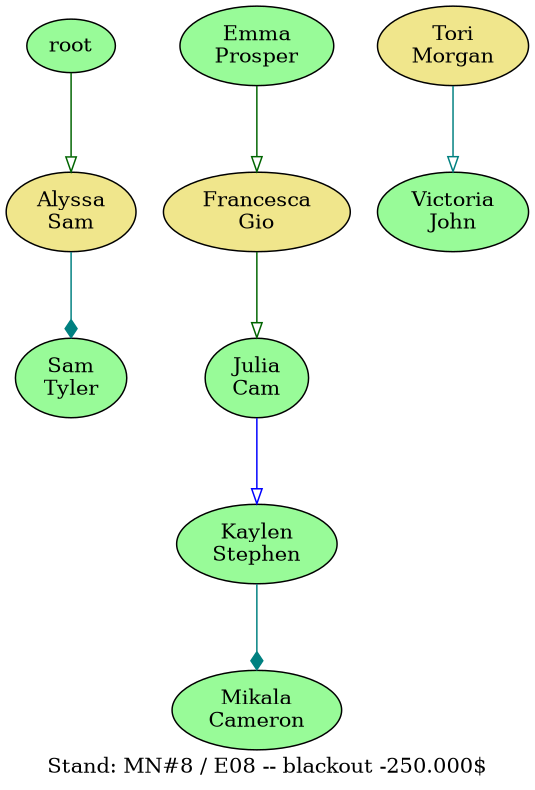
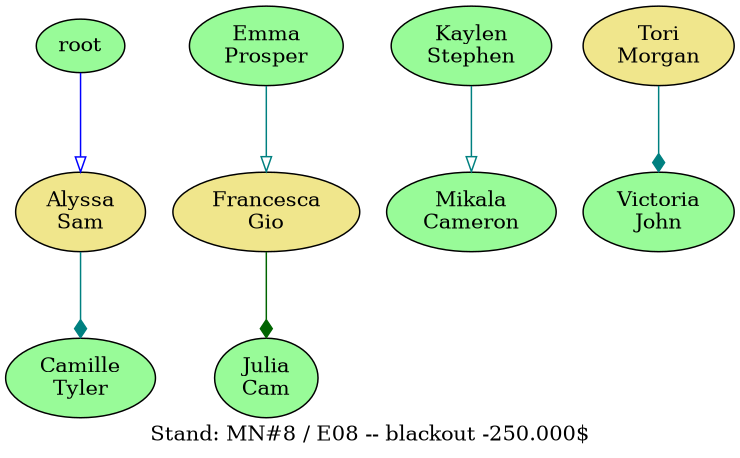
(71, 115) -> (81, 115)
(257, 121) -> (266, 121)
(453, 121) -> (659, 120)
(257, 287) -> (266, 286)
(71, 378) -> (81, 378)
(257, 453) -> none
(257, 618) -> (471, 121)
